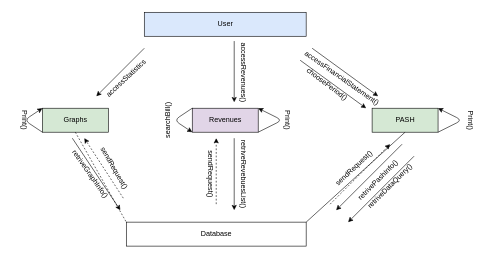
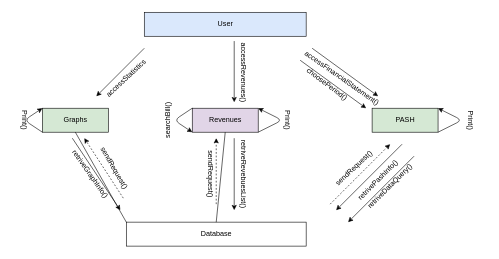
(90, 158) -> (90, 158)
none -> (221, 177)
(324, 206) -> none
